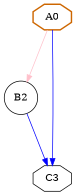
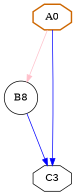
(21, 98) -> (21, 98)
